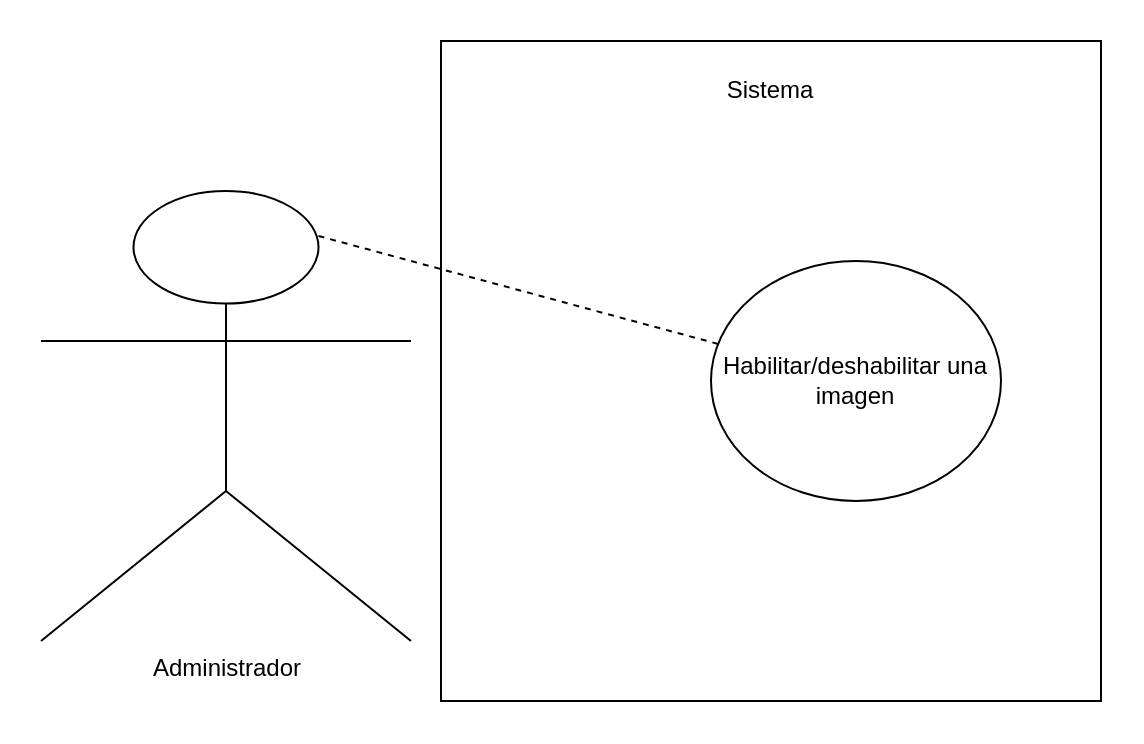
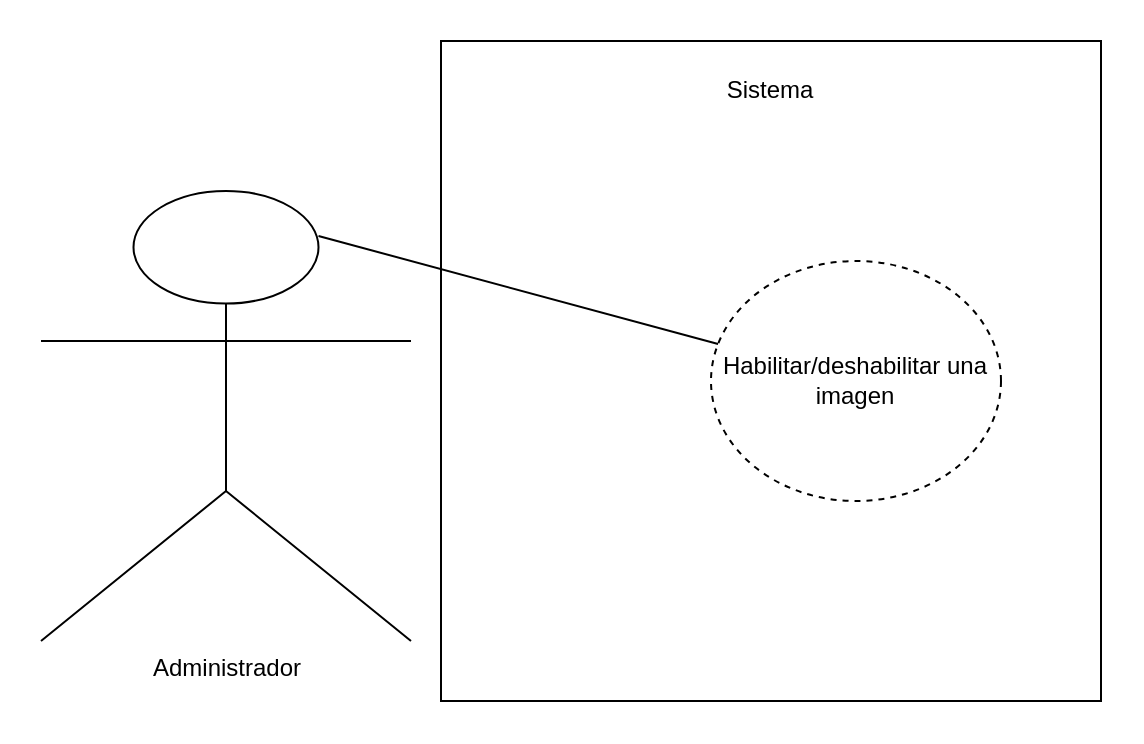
(520, 290) -> (520, 290)
(856, 381) -> (856, 381)
